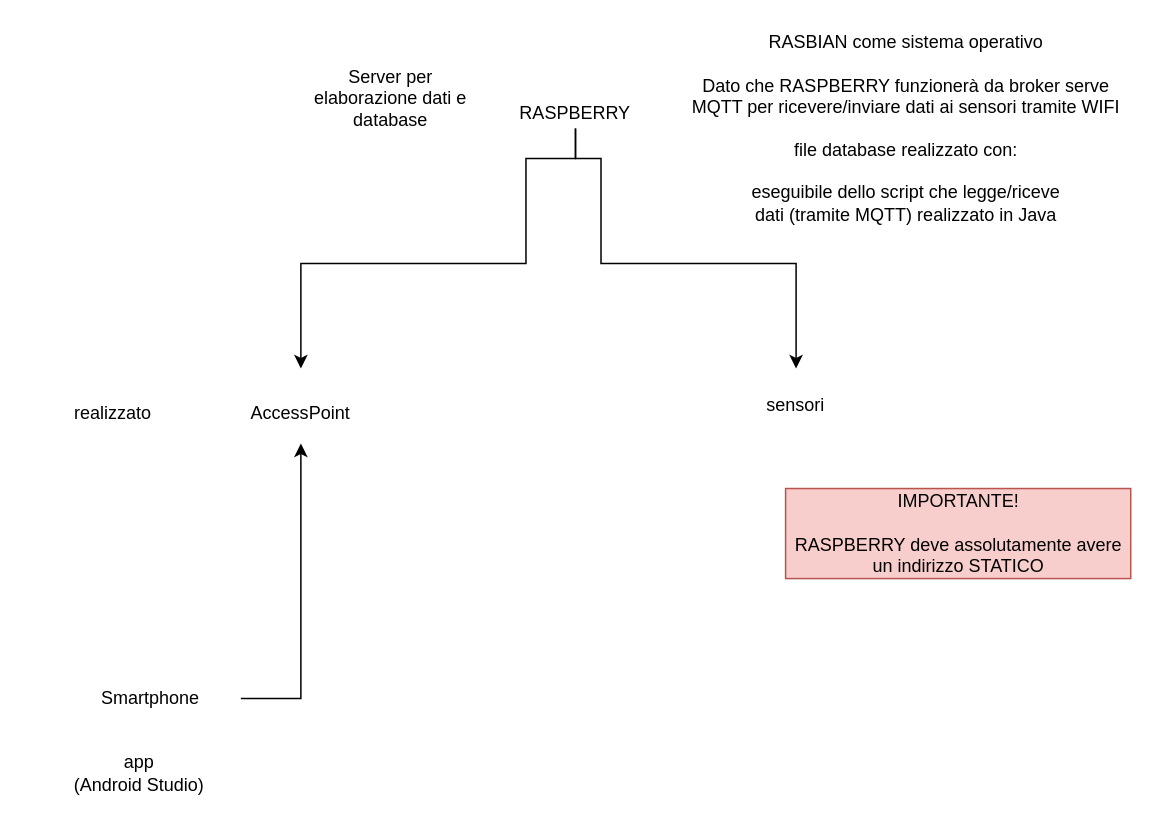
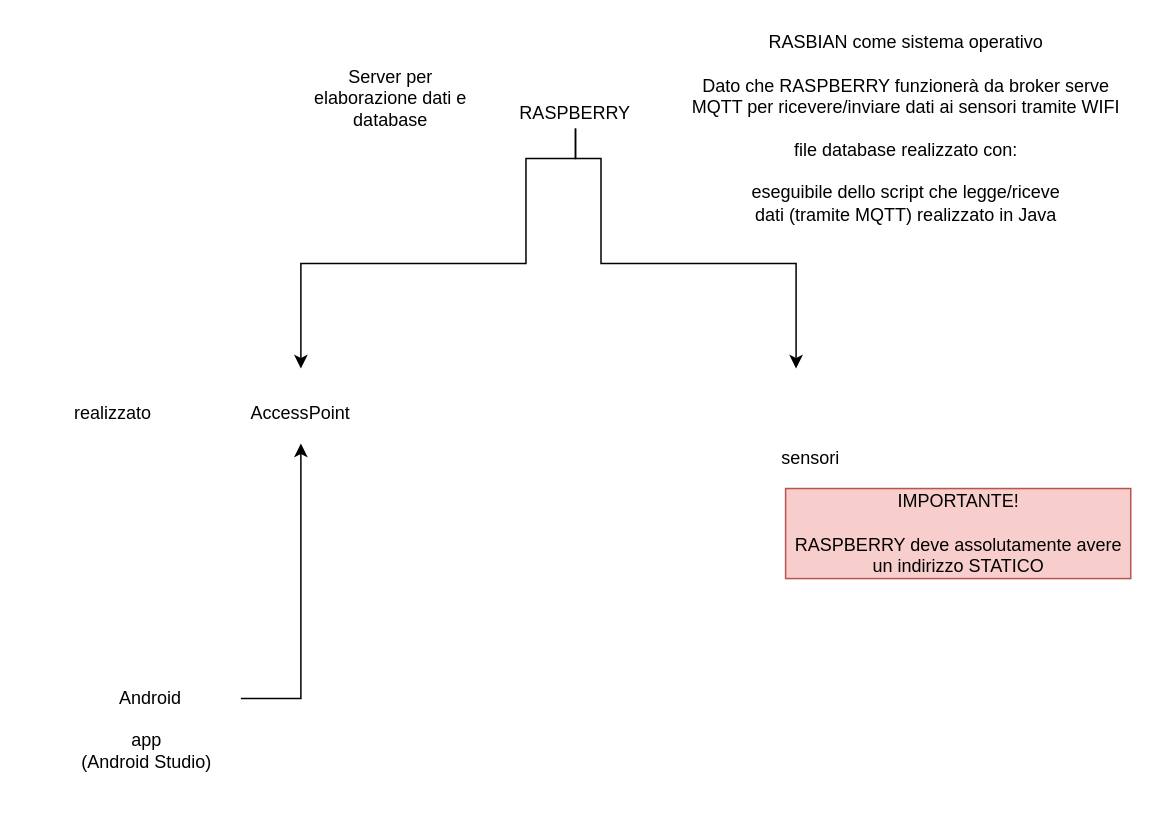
(796, 406) -> (811, 458)
(151, 698) -> (151, 698)
(140, 773) -> (147, 751)
